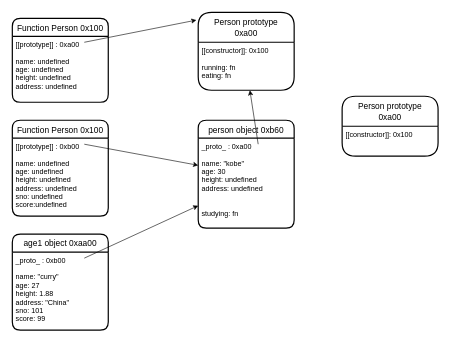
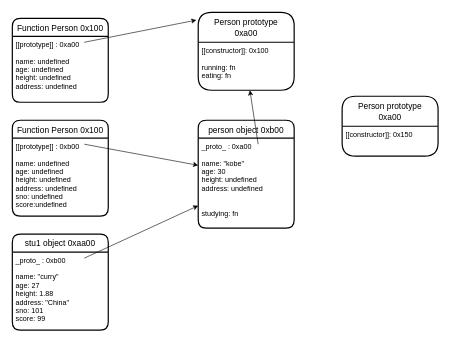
(246, 130) -> (246, 130)
(388, 134) -> (388, 134)
(60, 244) -> (60, 244)
